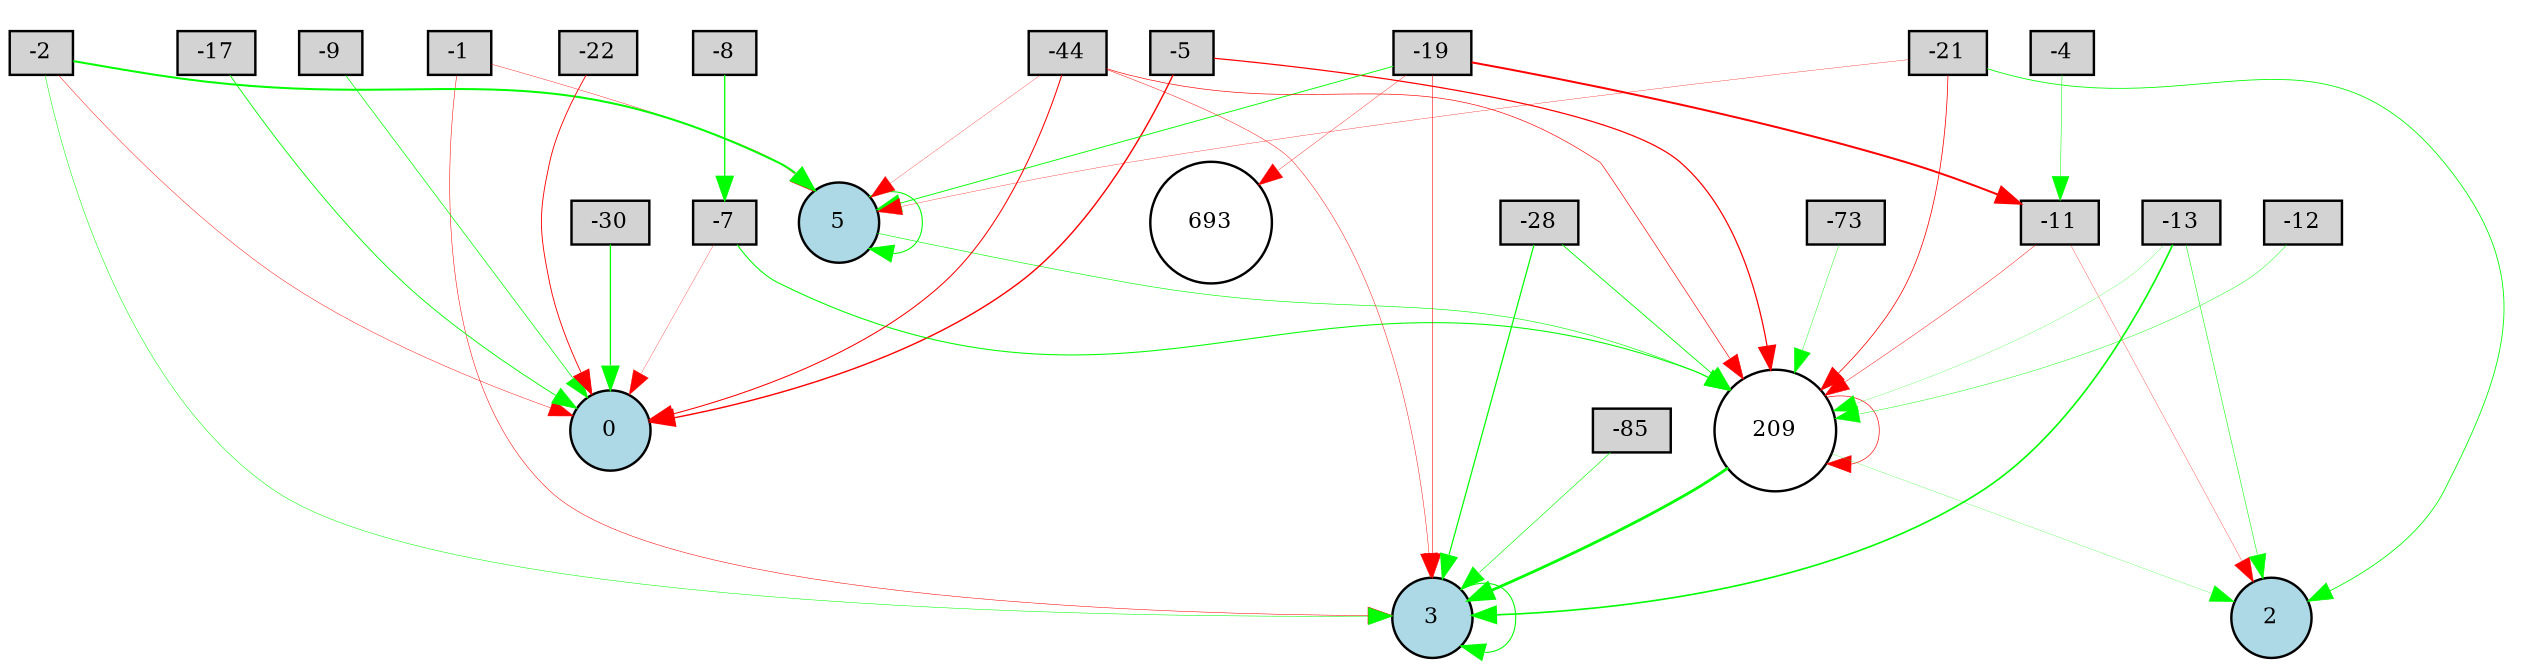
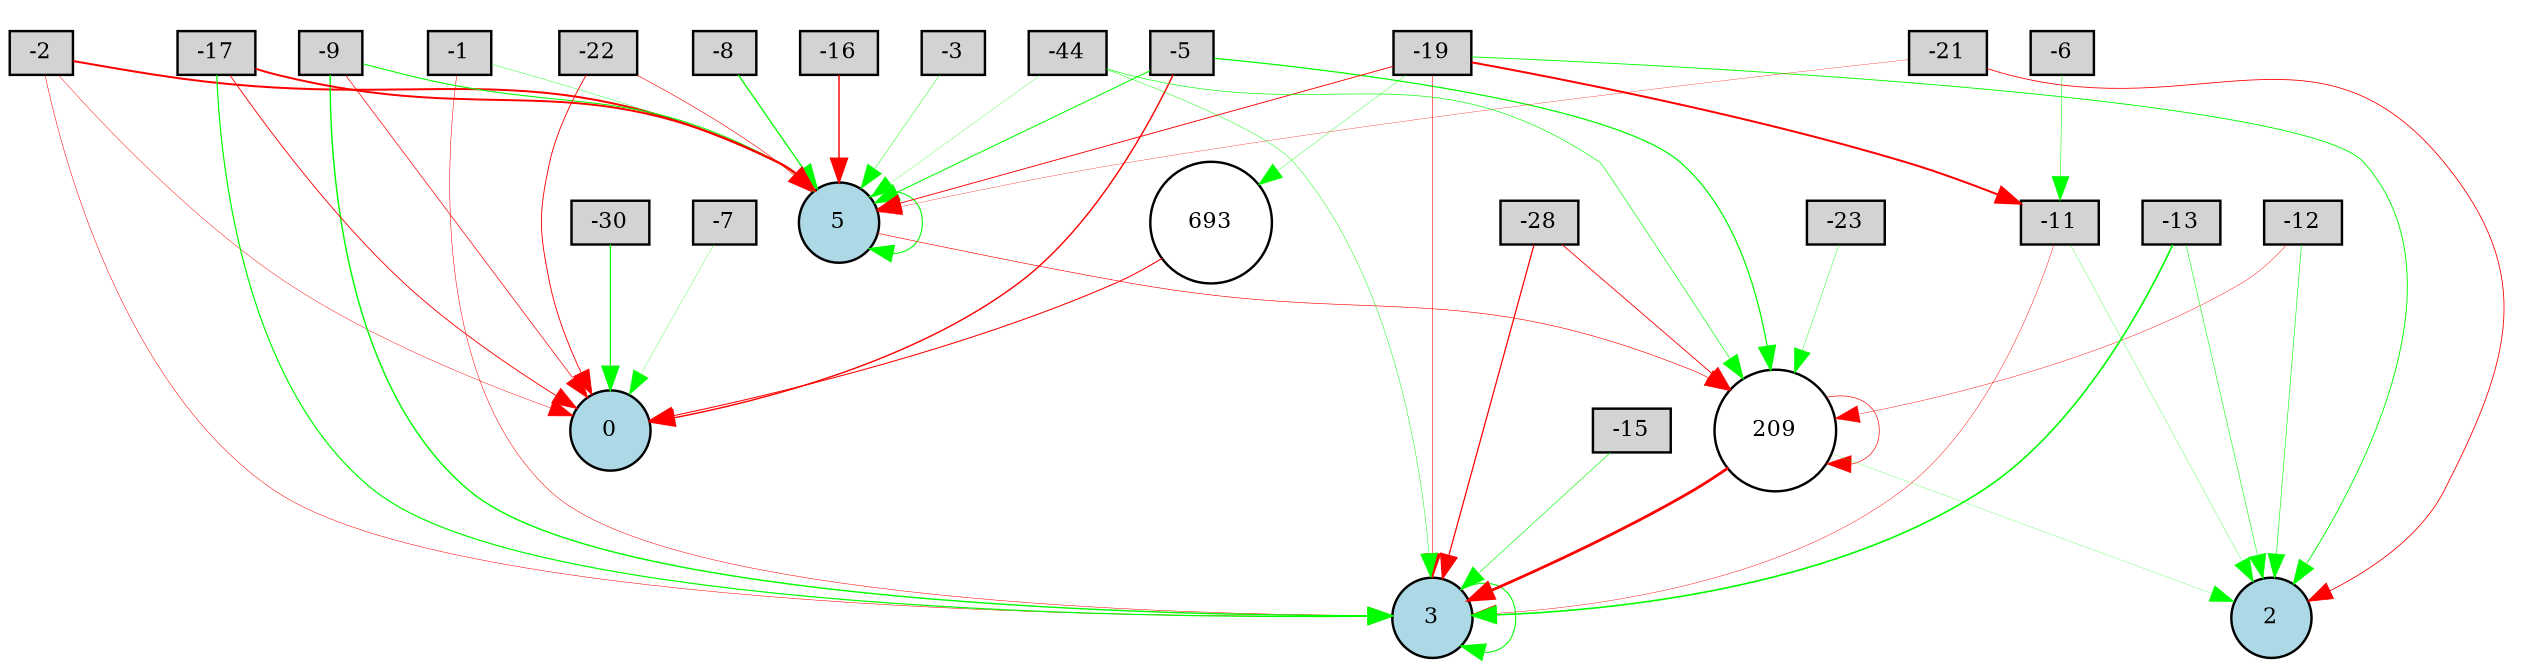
none -> (839, 53)
none -> (953, 53)
(2062, 53) -> (2062, 53)
(422, 89) -> (256, 86)
none -> (531, 101)
none -> (584, 102)
none -> (2137, 106)
(647, 111) -> (647, 111)
(1355, 113) -> (1355, 113)
none -> (706, 114)
(1570, 116) -> (1570, 116)
(725, 120) -> (771, 122)
(1528, 124) -> (1528, 124)
(1172, 128) -> (1172, 128)
(965, 129) -> (965, 129)
none -> (1024, 131)
(2451, 172) -> (2451, 172)
(1846, 223) -> (1846, 223)
(1924, 236) -> none
(471, 242) -> (471, 242)
(1351, 250) -> (1351, 250)
(375, 254) -> (375, 254)
(920, 302) -> (948, 345)
(1295, 302) -> (1295, 302)
(678, 309) -> (678, 309)
(1637, 309) -> (1637, 309)
(1942, 315) -> (1844, 527)
(2018, 339) -> none
(1213, 343) -> none
(2084, 354) -> (2084, 354)
none -> (2289, 399)
(1492, 400) -> (1492, 400)
(2156, 403) -> (2156, 403)
(1632, 431) -> (1632, 431)
(1612, 534) -> (1612, 534)
none -> (529, 552)
none -> (653, 561)
(573, 574) -> (495, 562)
